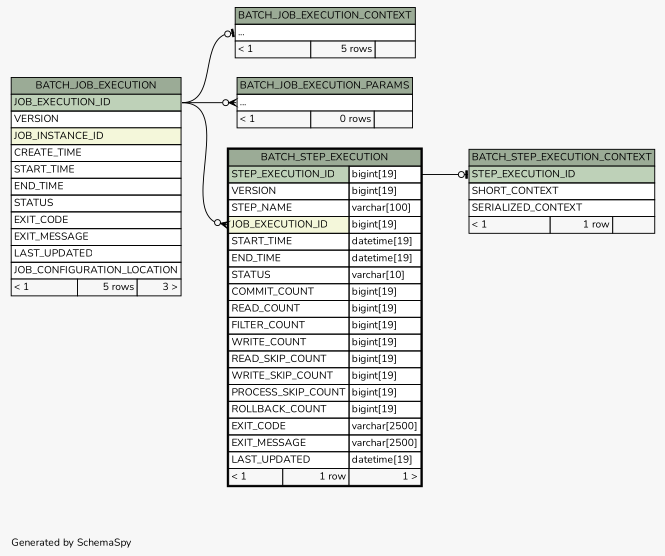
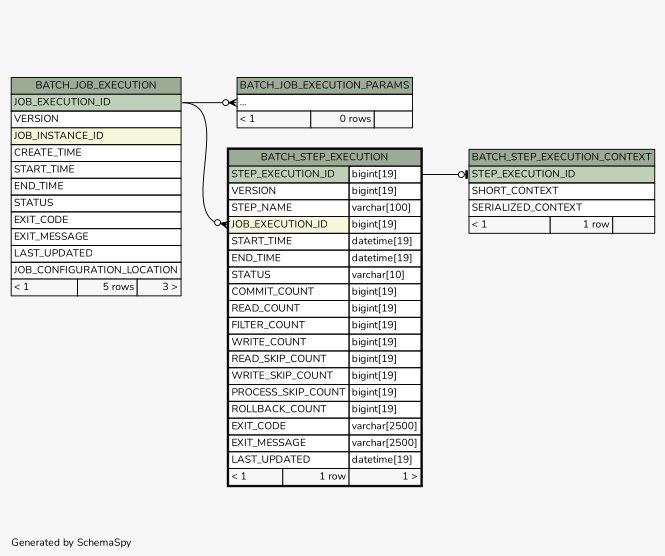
(325, 33) -> none
